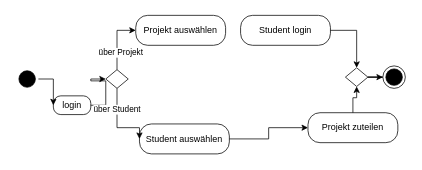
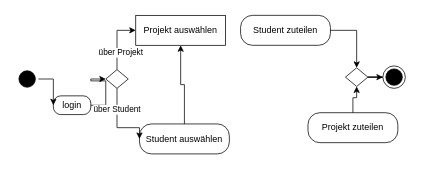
(180, 30) -> (180, 30)
(285, 30) -> (285, 30)
(279, 128) -> (184, 86)
